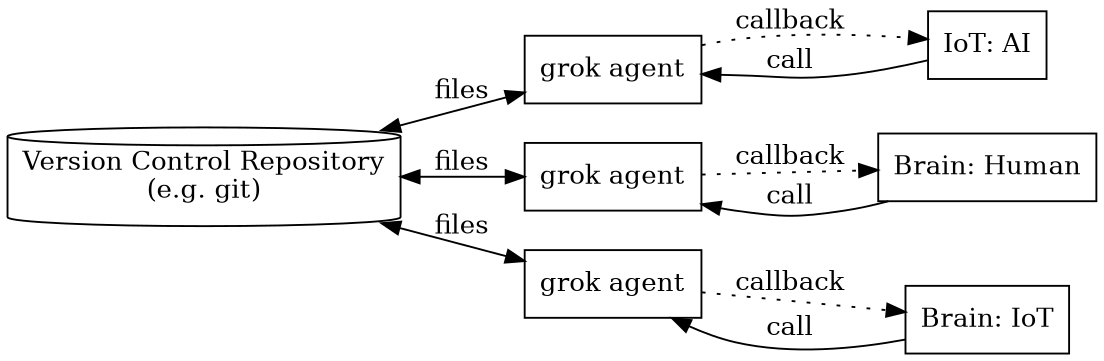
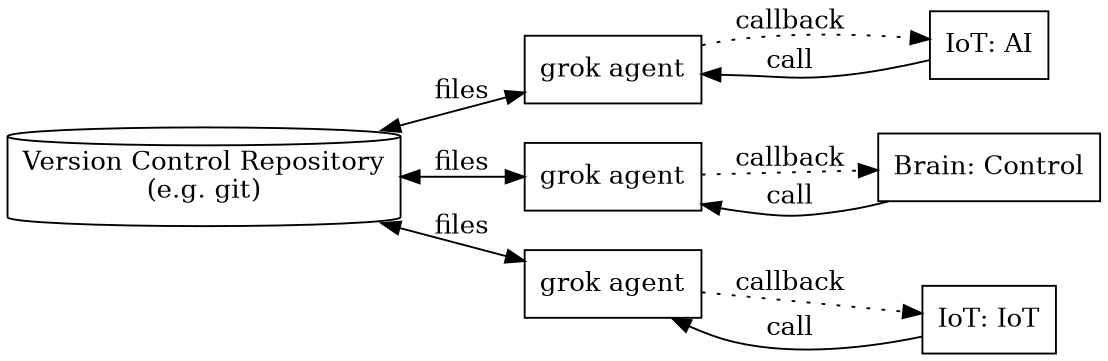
(987, 167) -> (989, 167)
(987, 320) -> (989, 320)
